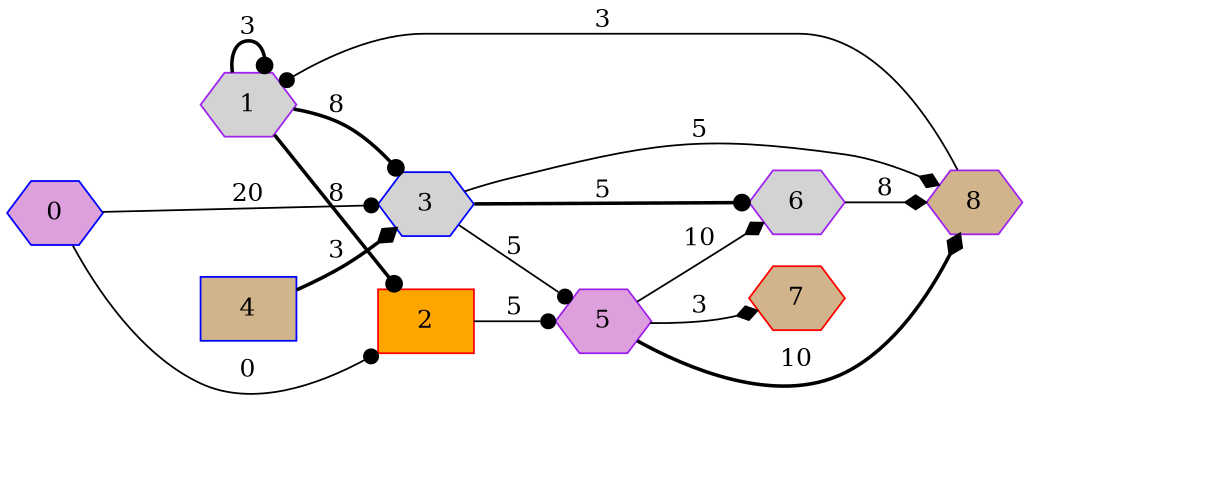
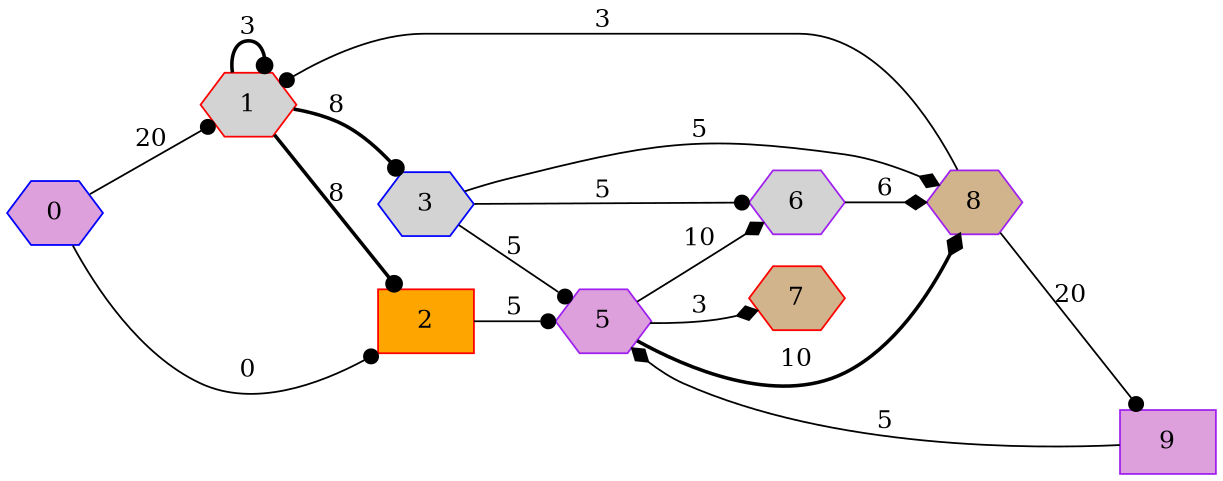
(248, 105) -> (248, 105)
(886, 189) -> (886, 189)
(604, 203) -> (604, 203)
(233, 209) -> (146, 162)
(248, 309) -> none
none -> (1168, 442)
